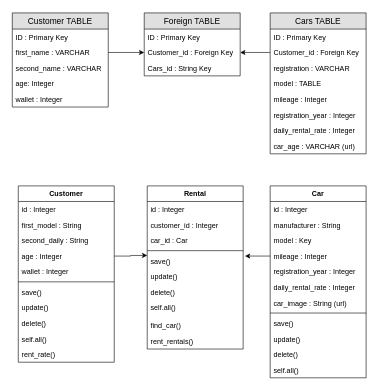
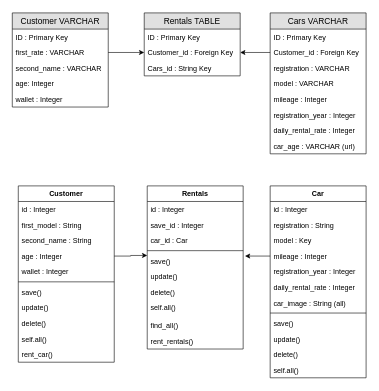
(60, 21) -> (60, 21)
(192, 21) -> (192, 21)
(318, 21) -> (318, 21)
(52, 53) -> (52, 53)
(296, 84) -> (300, 84)
(195, 194) -> (195, 194)
(189, 225) -> (181, 225)
(312, 225) -> (310, 225)
(58, 241) -> (58, 241)
(315, 303) -> (314, 303)
(170, 326) -> (168, 326)
(44, 355) -> (42, 355)
